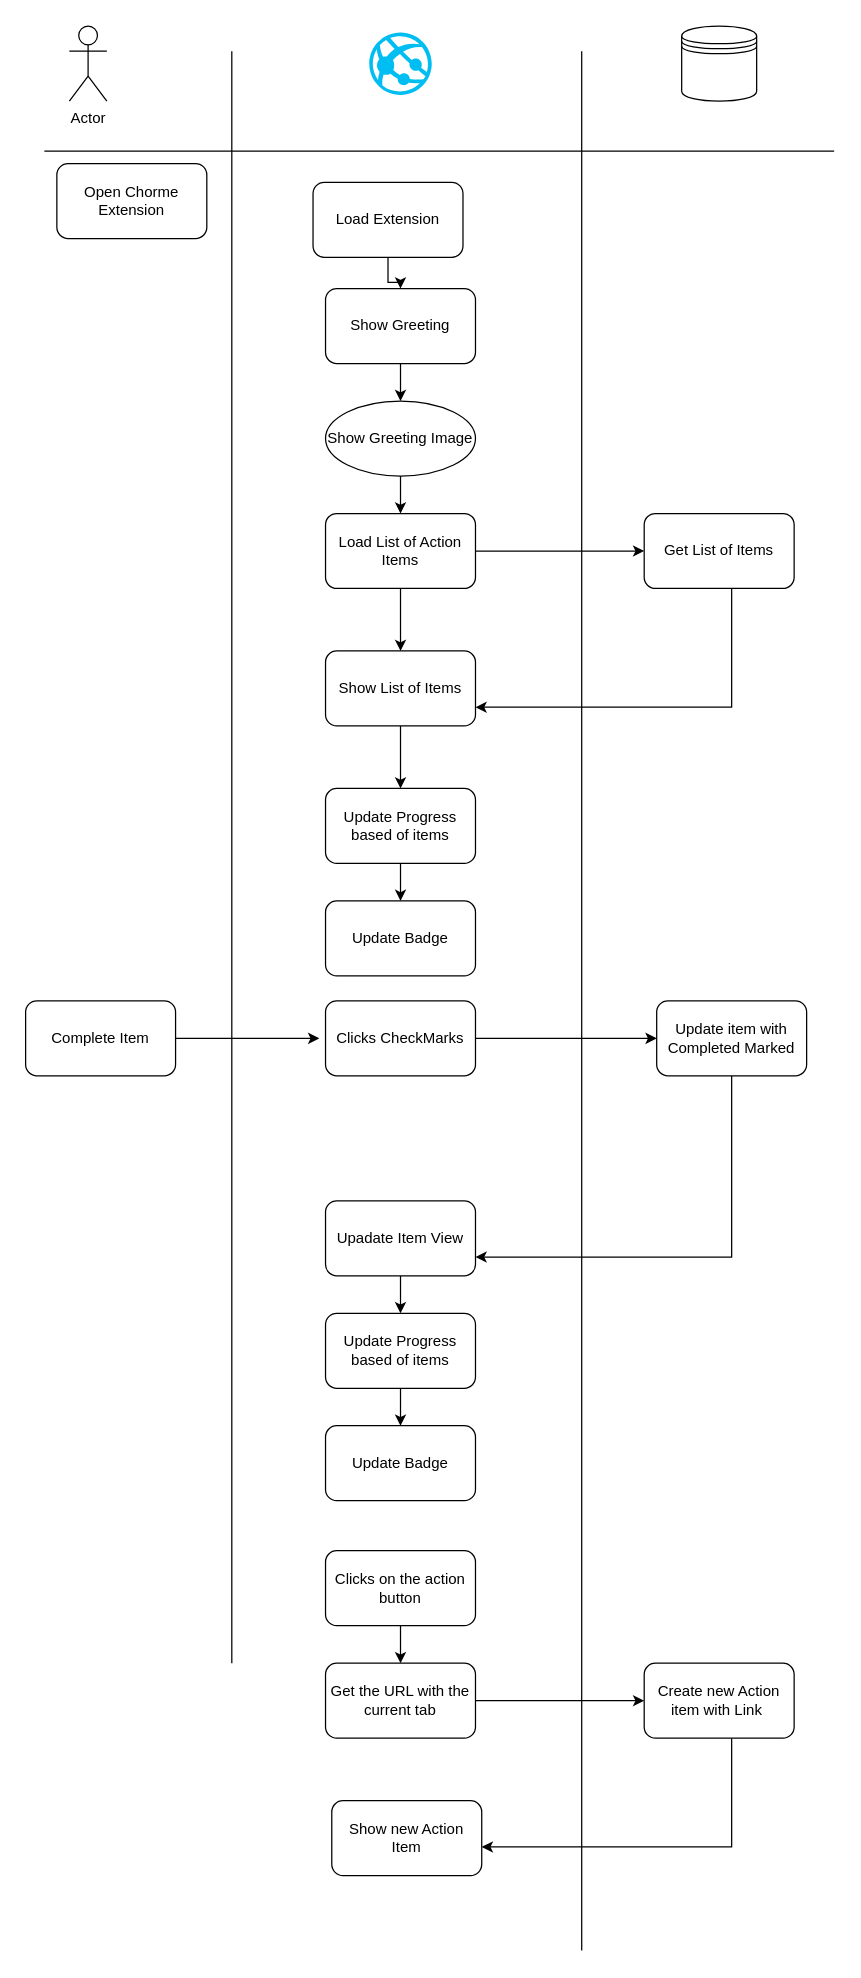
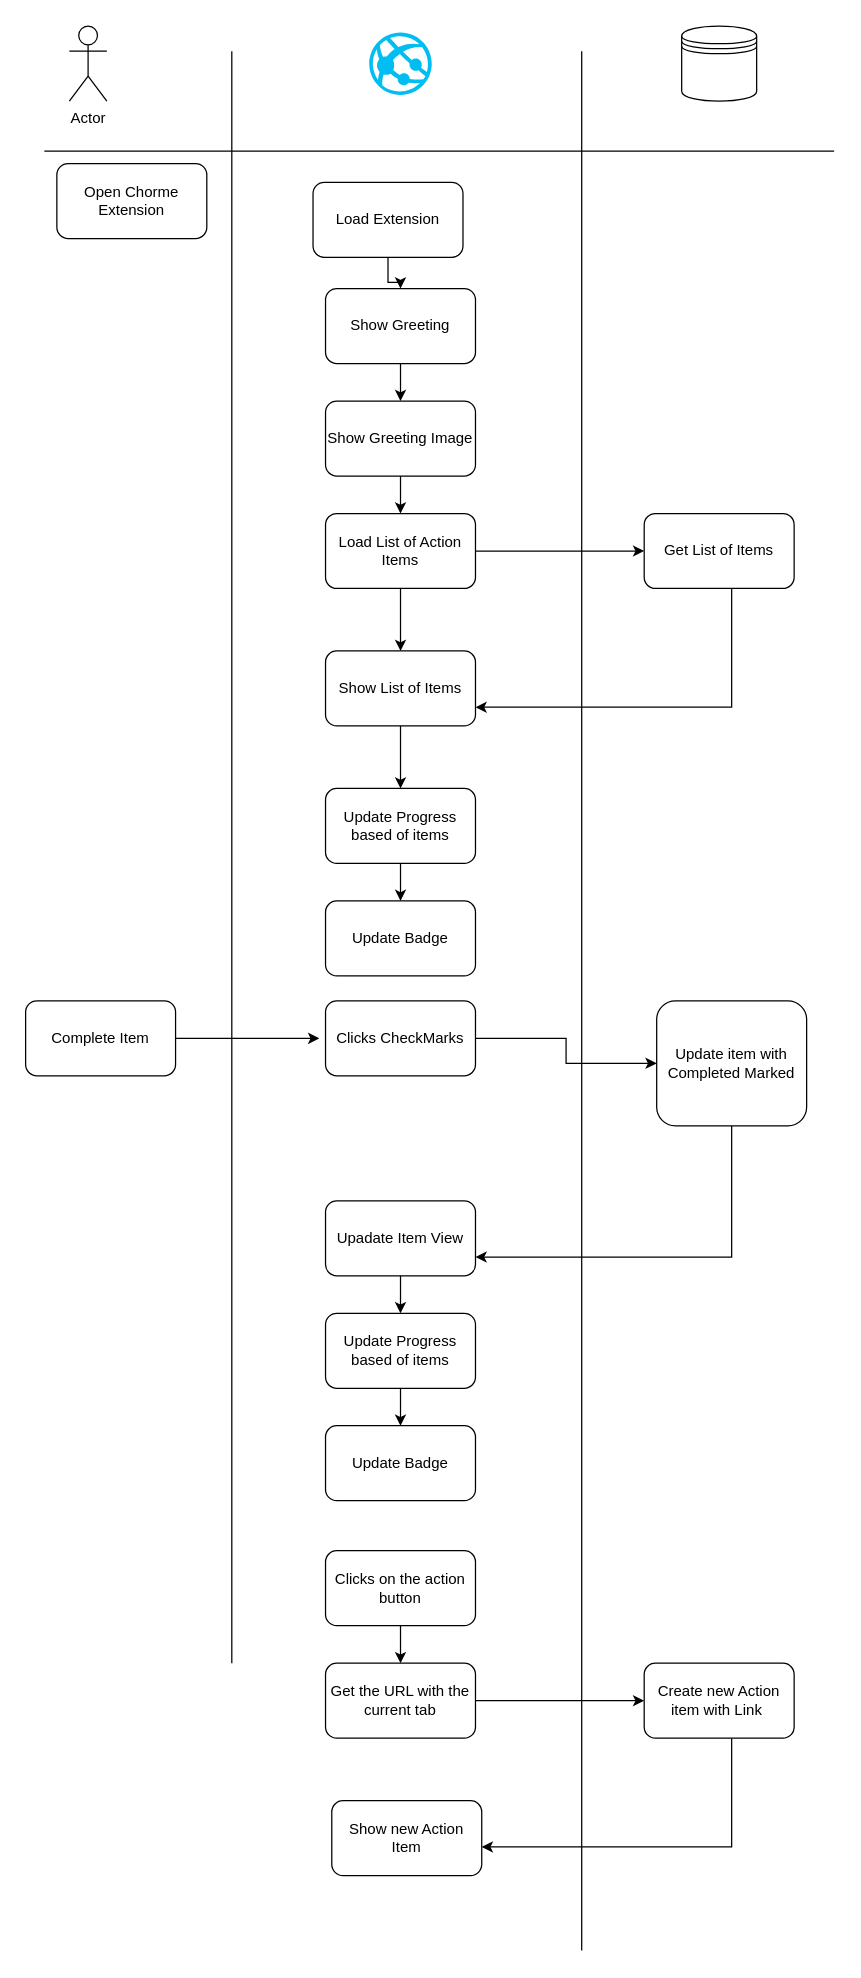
(401, 438) -> (401, 438)
(732, 1038) -> (732, 1063)
